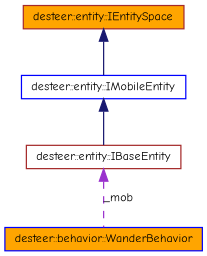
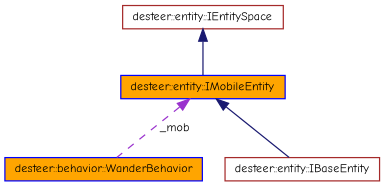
(104, 17) -> (203, 17)
(104, 87) -> (203, 87)
(104, 204) -> (148, 132)
